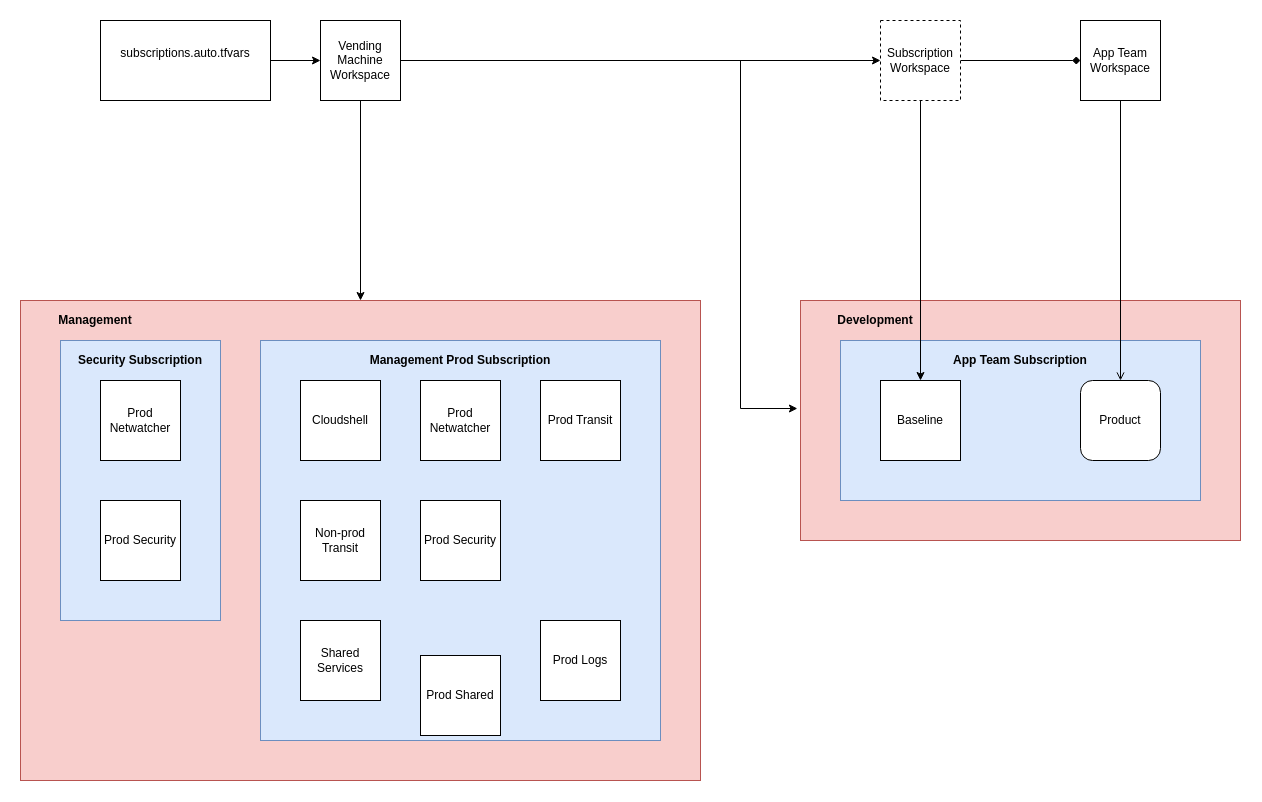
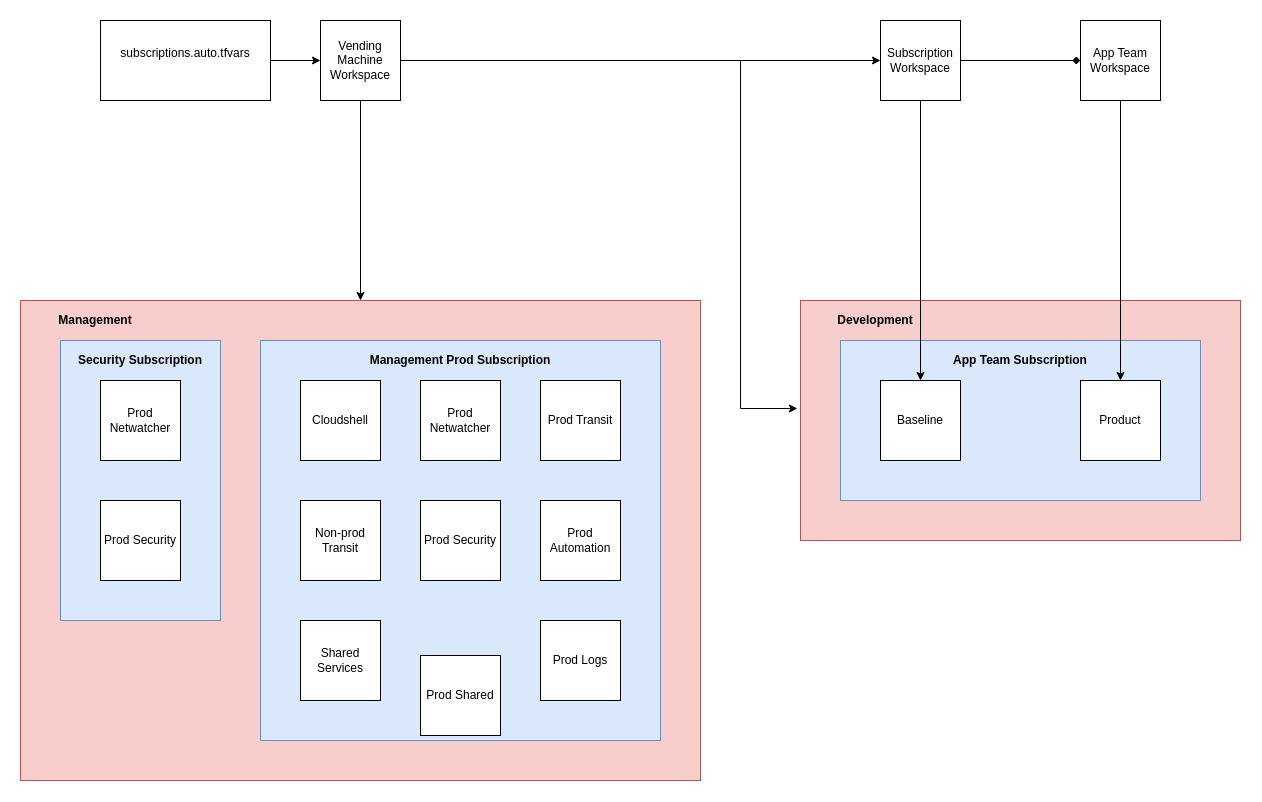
(921, 61) -> (921, 61)
(1121, 374) -> (1121, 372)
(1121, 421) -> (1121, 421)
none -> (581, 541)
